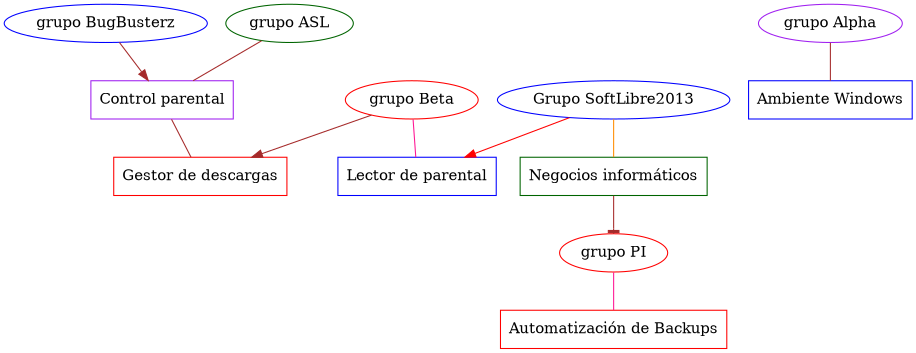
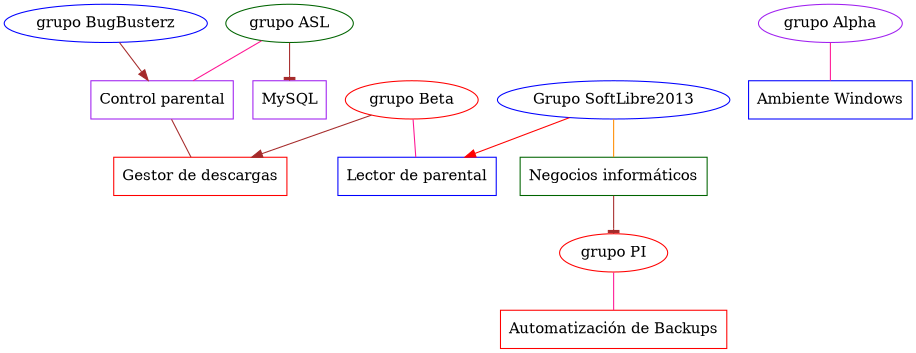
(227, 61) -> (227, 61)
(830, 62) -> (830, 62)
none -> (290, 100)
